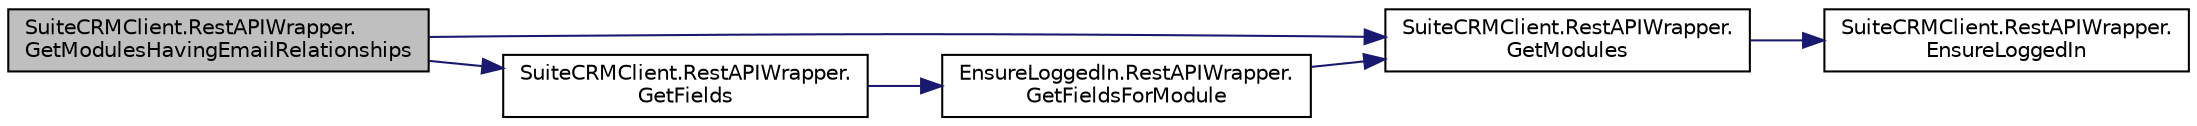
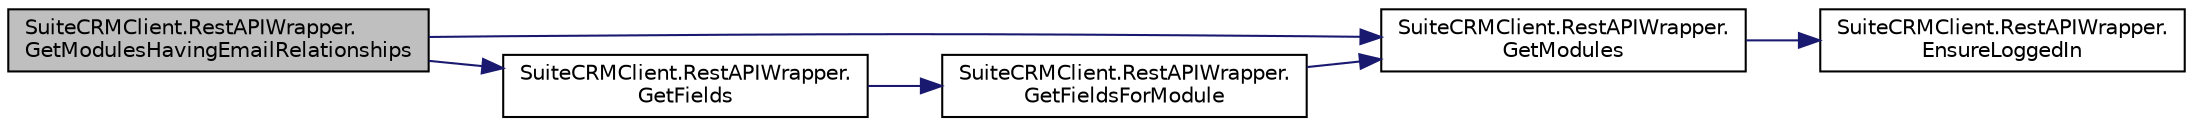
(1127, 86) -> (1124, 86)
